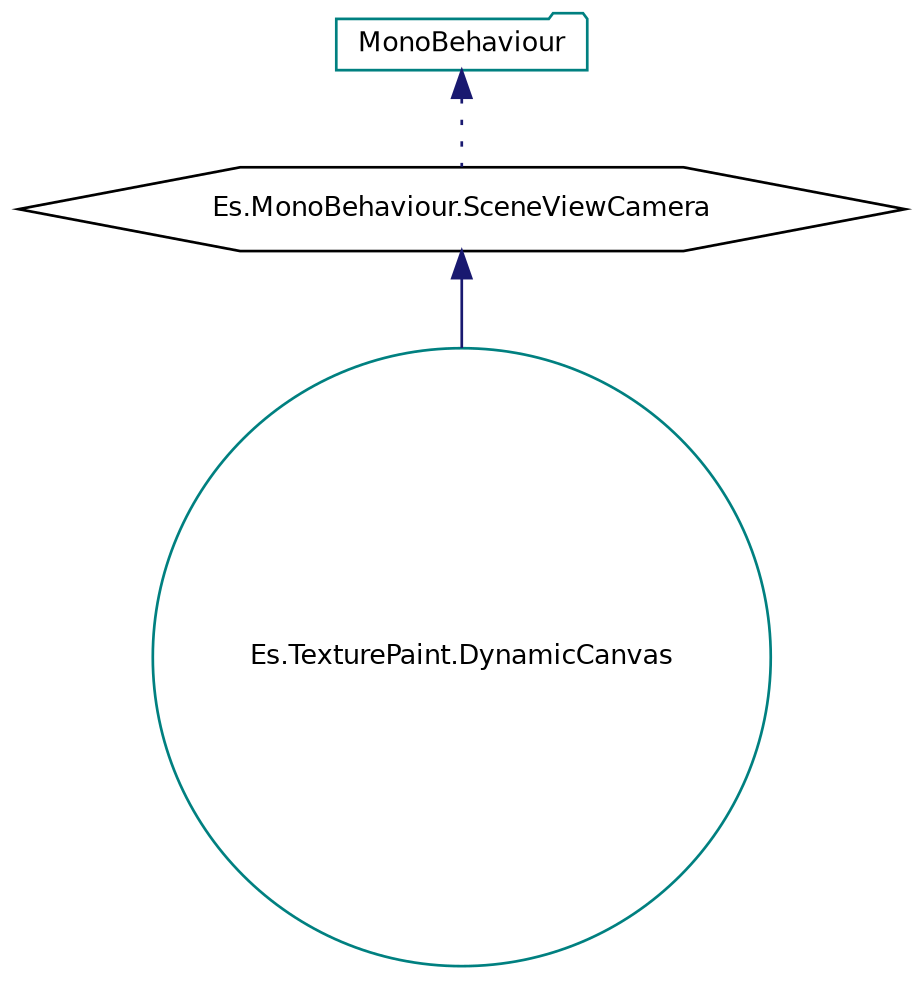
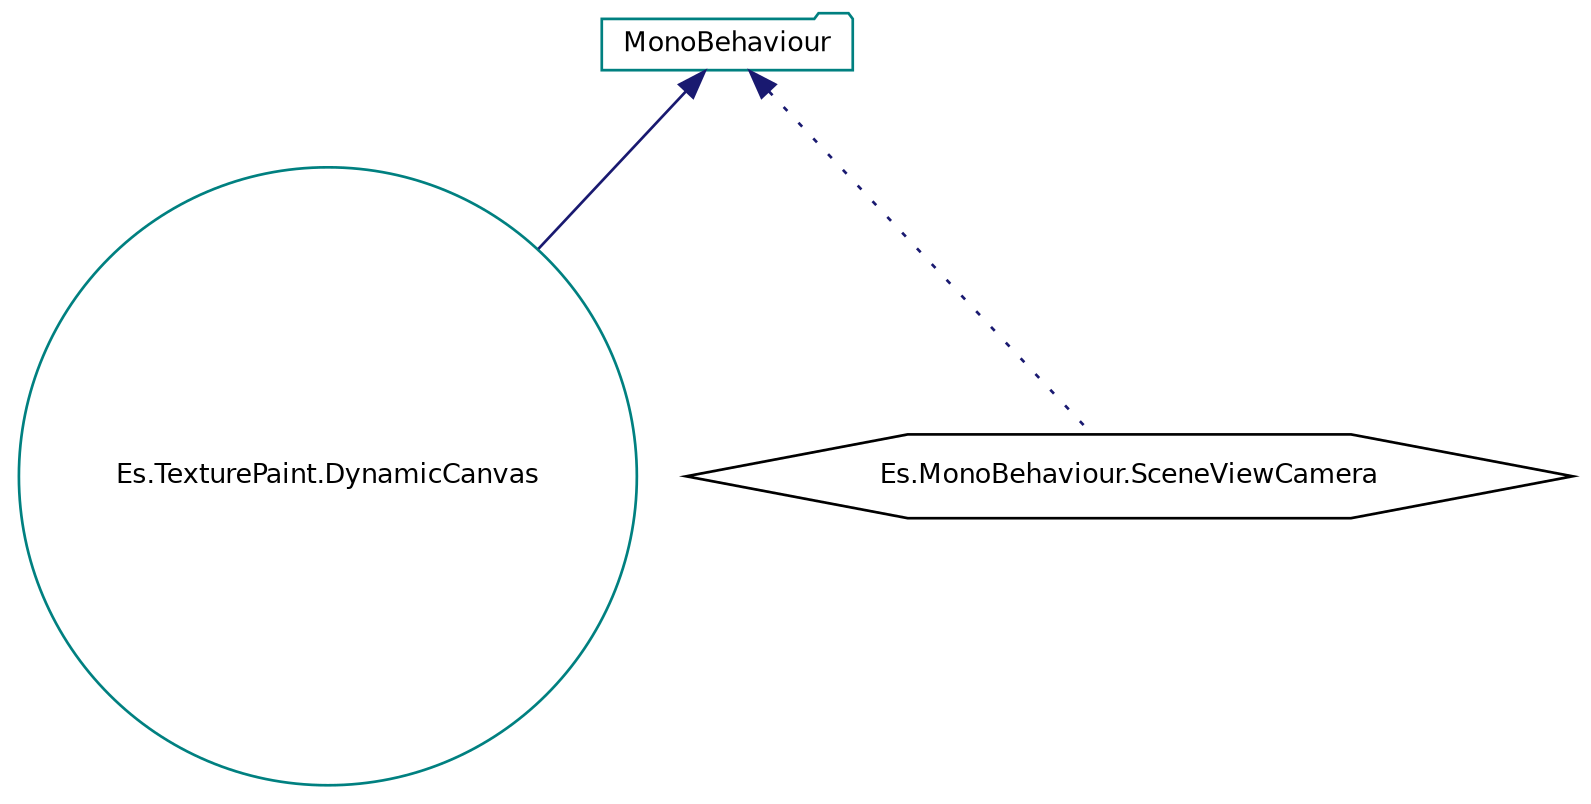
(462, 313) -> (612, 170)
